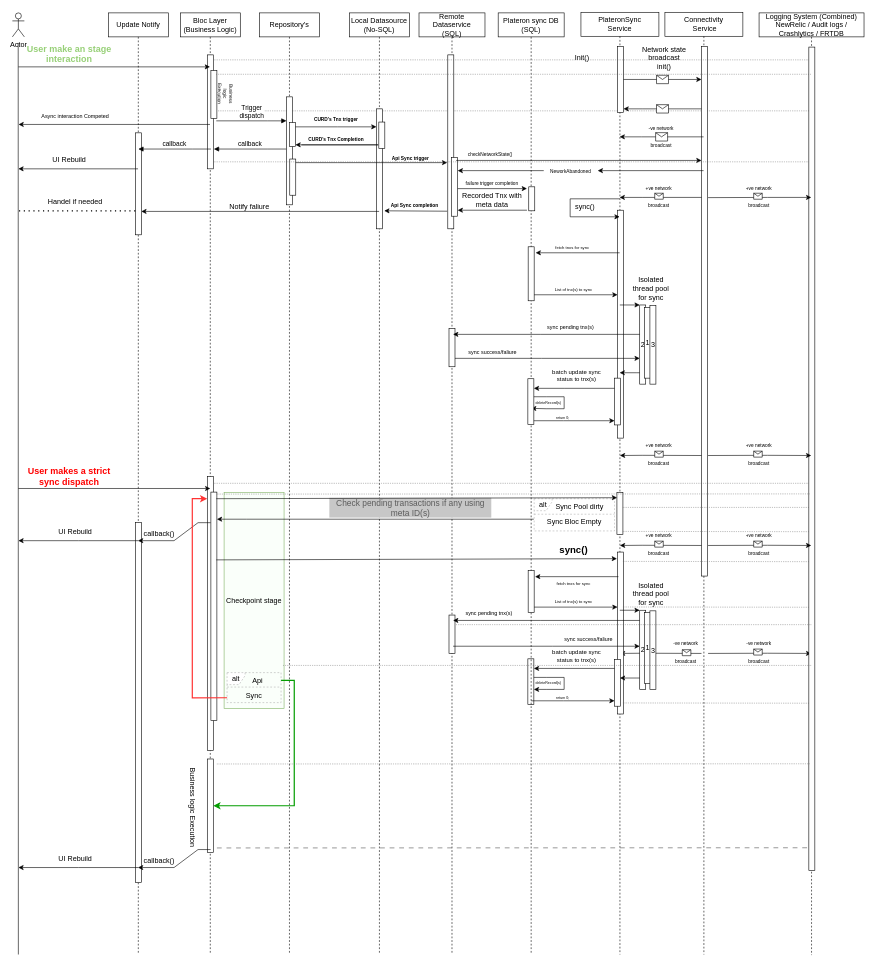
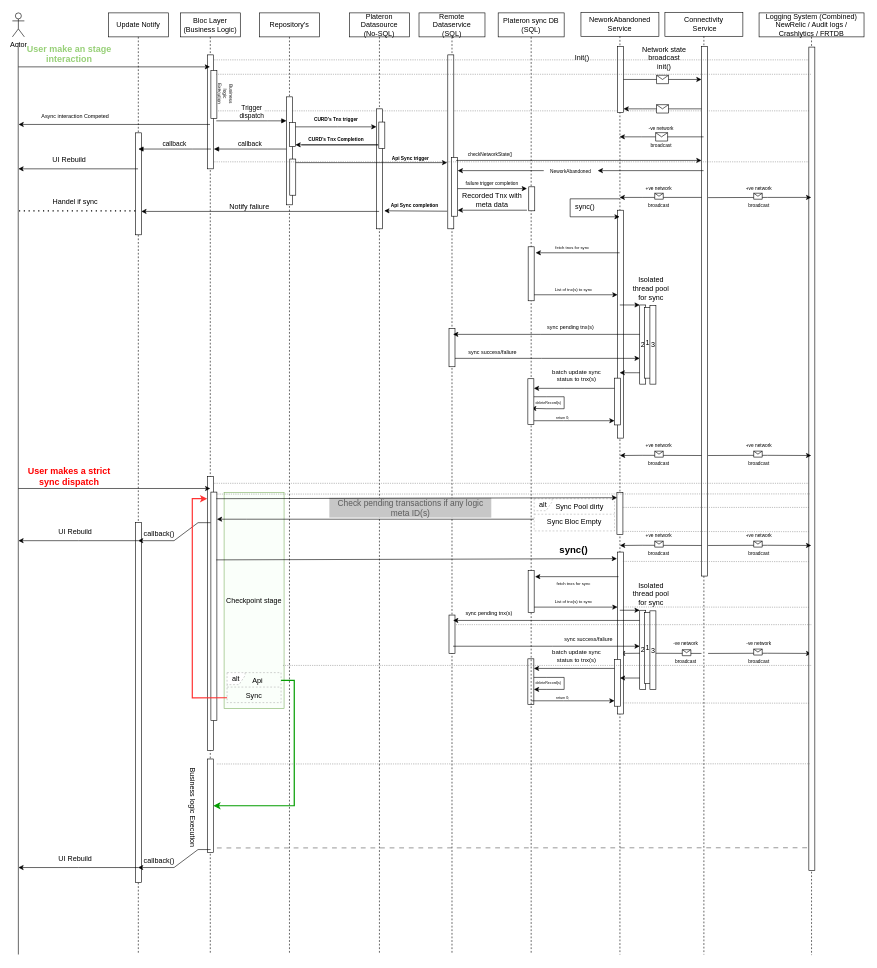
(620, 24) -> (620, 24)
(380, 25) -> (380, 25)
(75, 202) -> (75, 202)
(411, 508) -> (411, 508)
